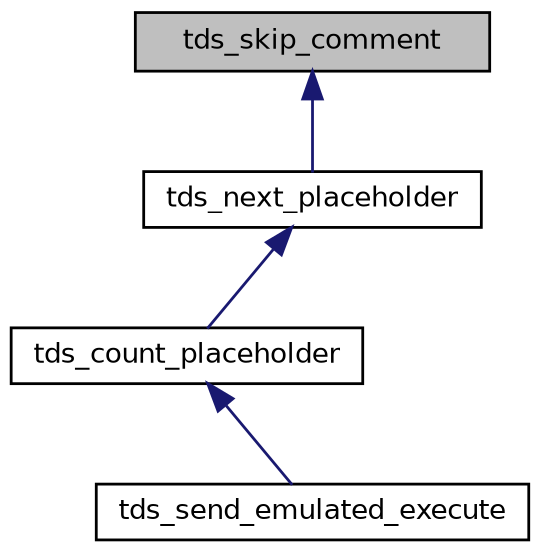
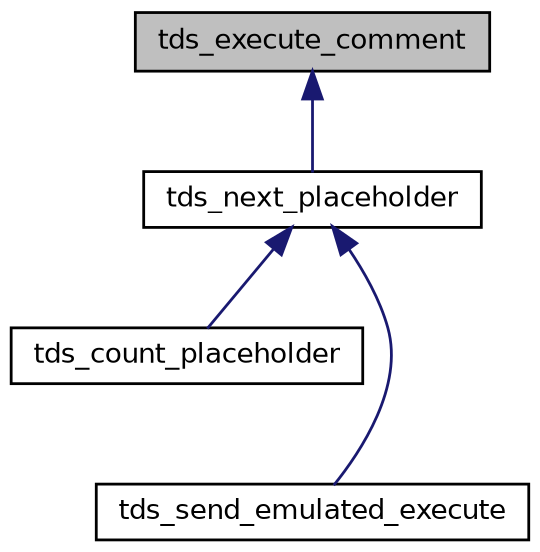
(313, 42) -> (313, 42)
(259, 445) -> (390, 370)
